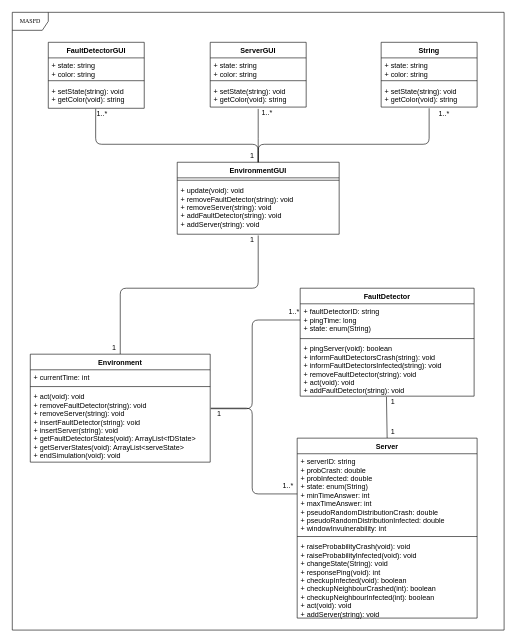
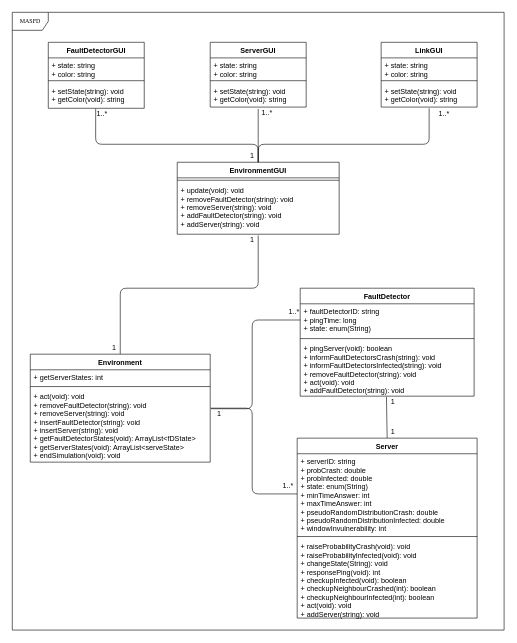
(429, 50) -> (429, 50)
(65, 378) -> (74, 378)
